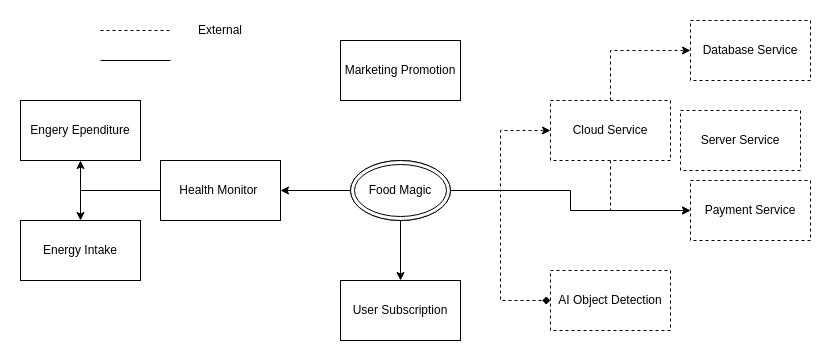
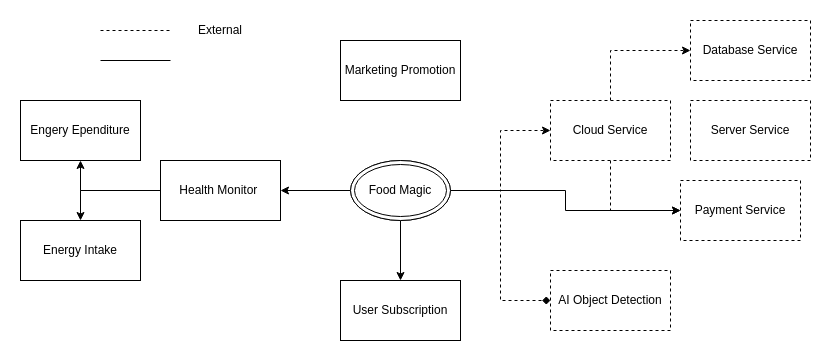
(741, 141) -> (751, 131)
(751, 211) -> (741, 211)
